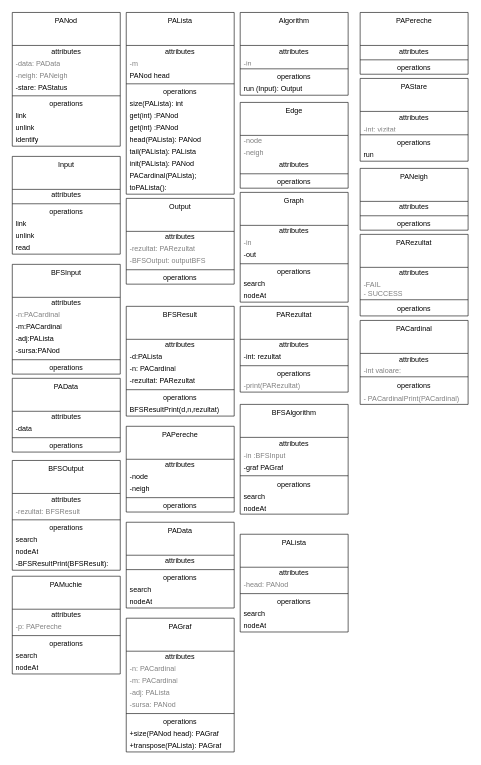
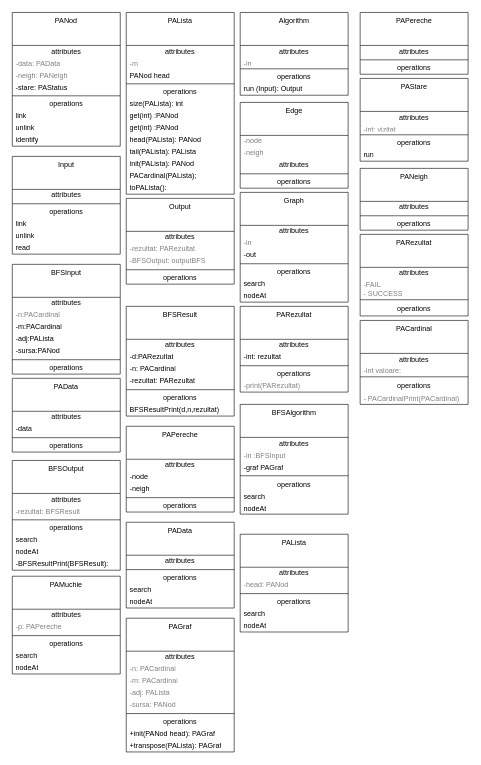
(148, 357) -> (154, 357)
(177, 734) -> (176, 734)
